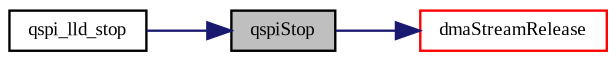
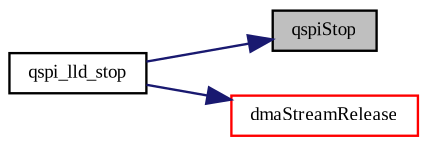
(366, 31) -> (177, 90)
